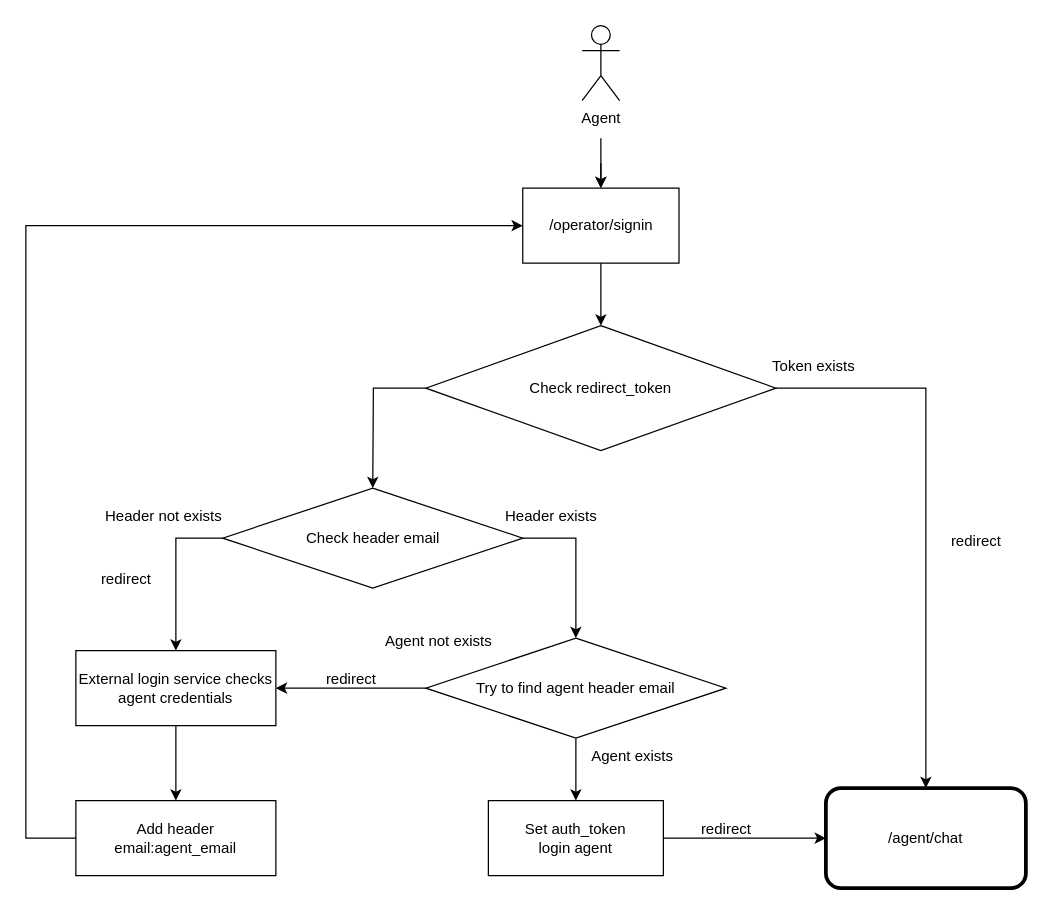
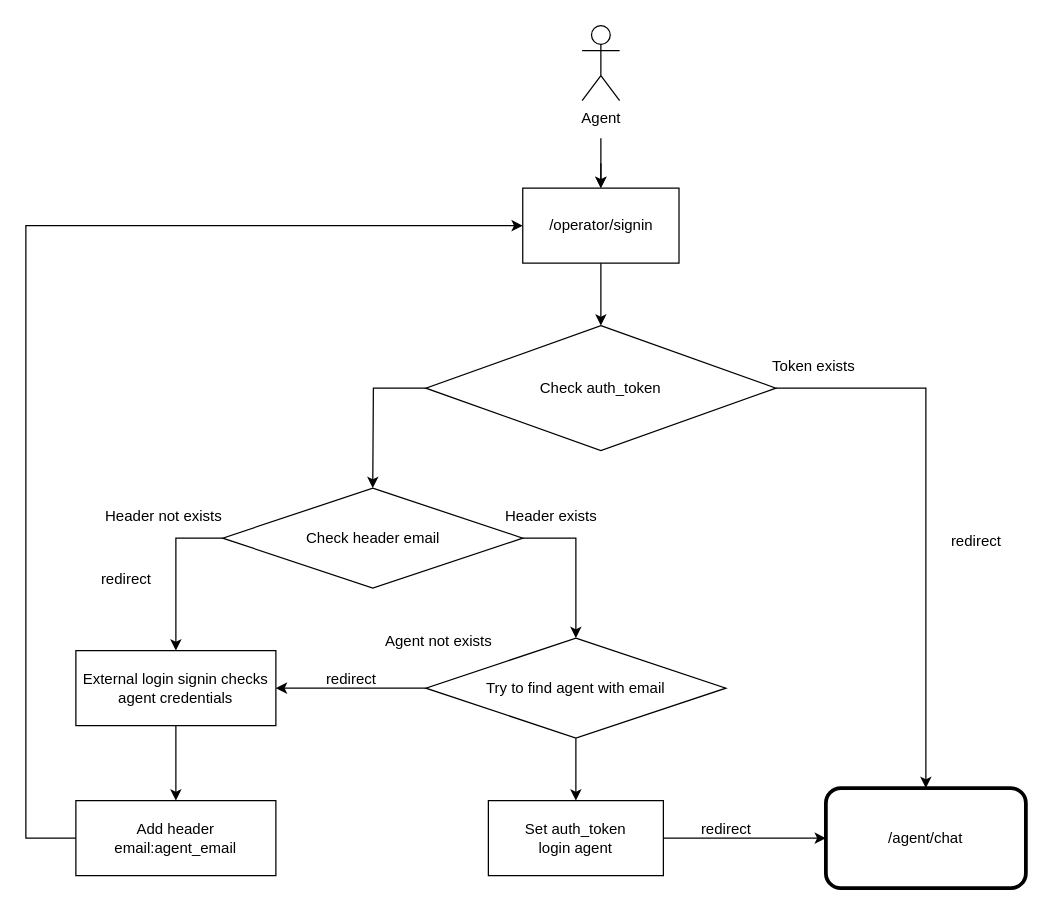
(601, 388) -> (601, 388)
(176, 688) -> (176, 688)
(576, 688) -> (576, 688)
(632, 757) -> none
